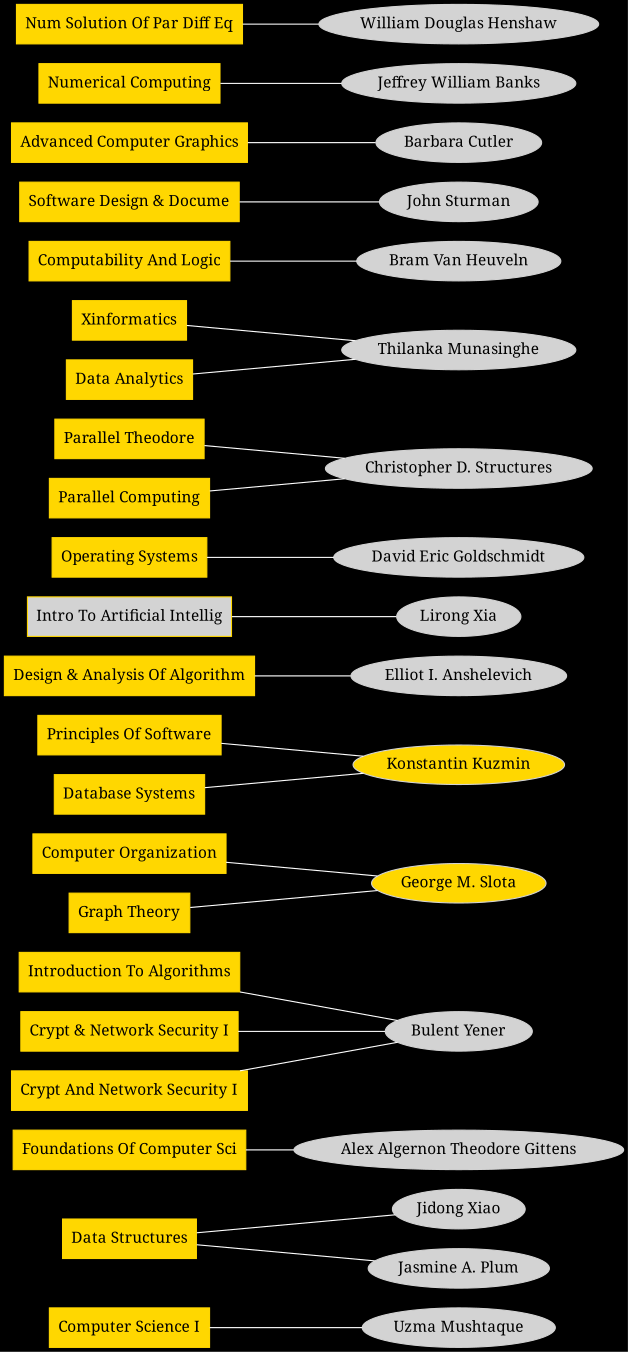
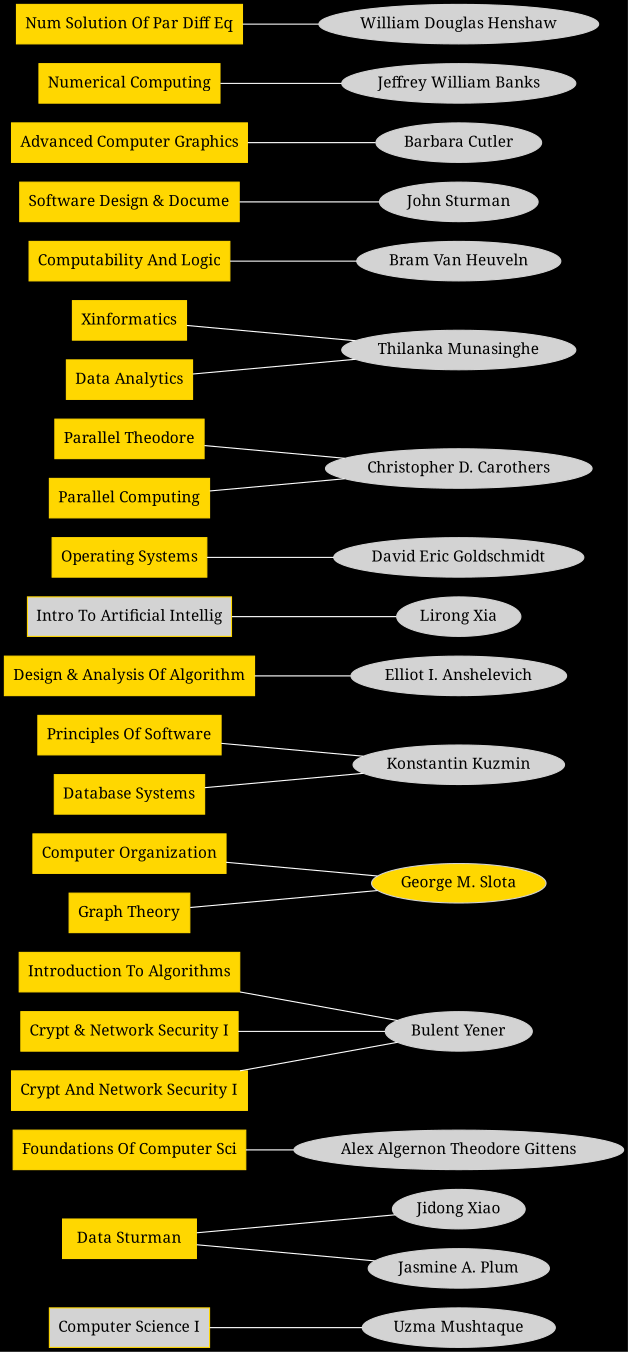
(459, 469) -> (459, 469)
(459, 765) -> (459, 765)
(129, 1239) -> (129, 1239)
(129, 1328) -> (129, 1328)
